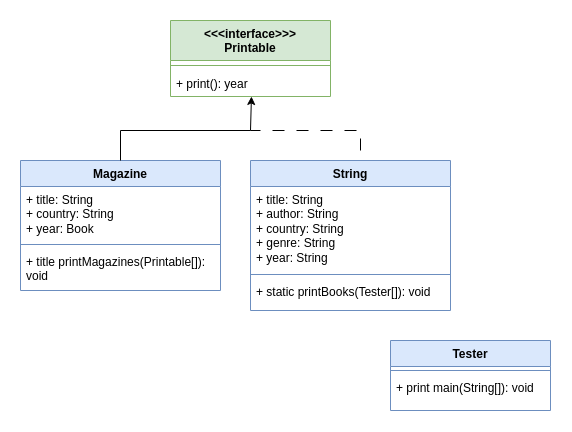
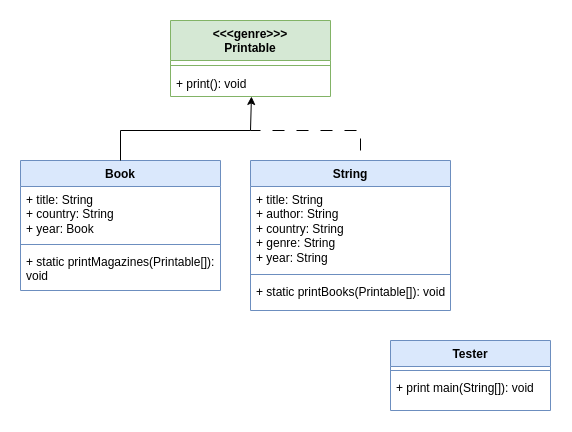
(251, 42) -> (251, 42)
(221, 85) -> (219, 85)
(121, 175) -> (121, 175)
(122, 270) -> (122, 270)
(352, 300) -> (352, 300)
